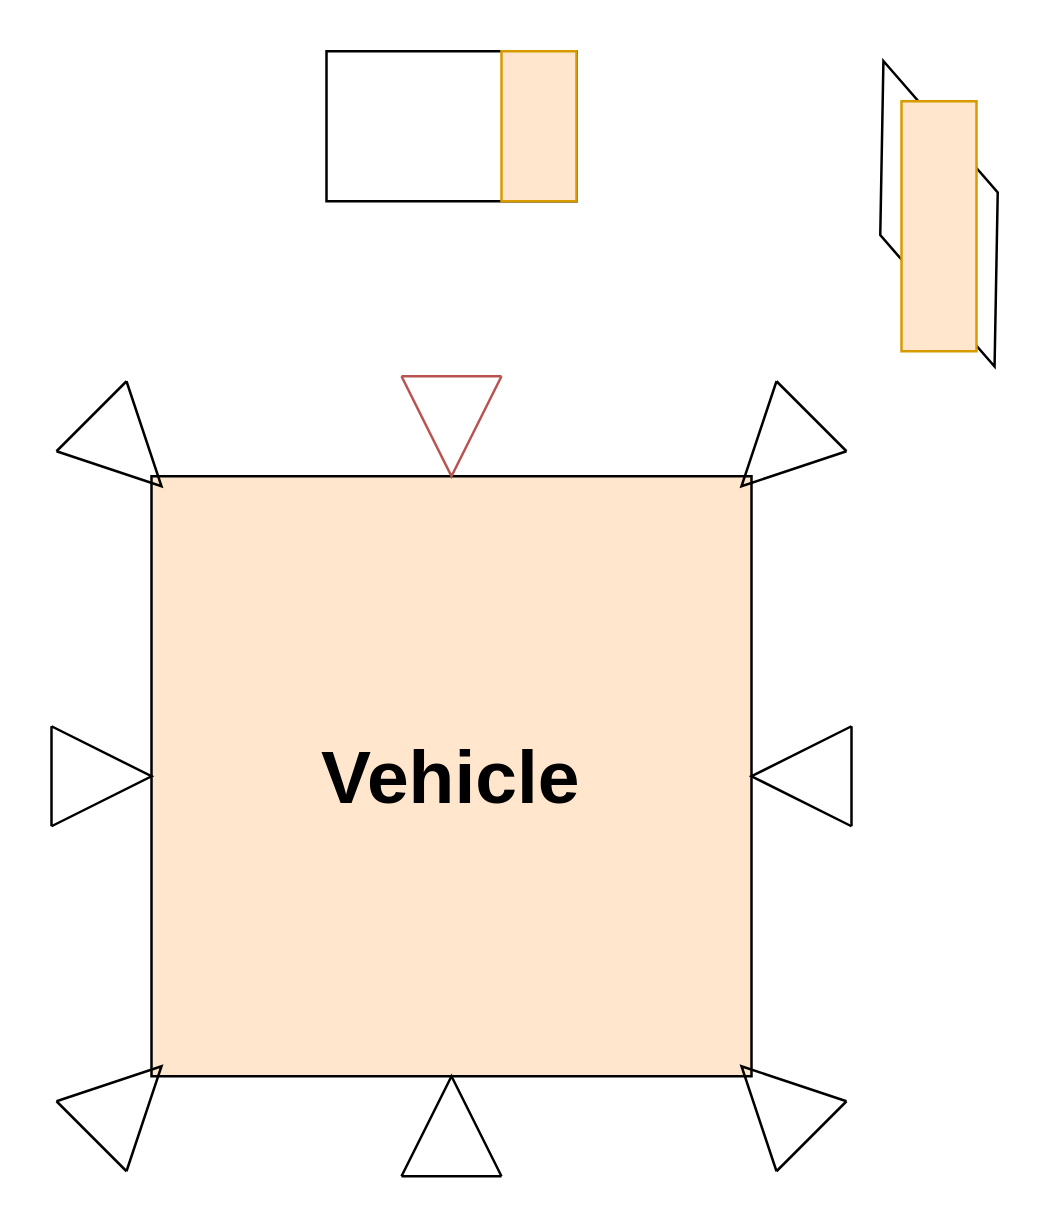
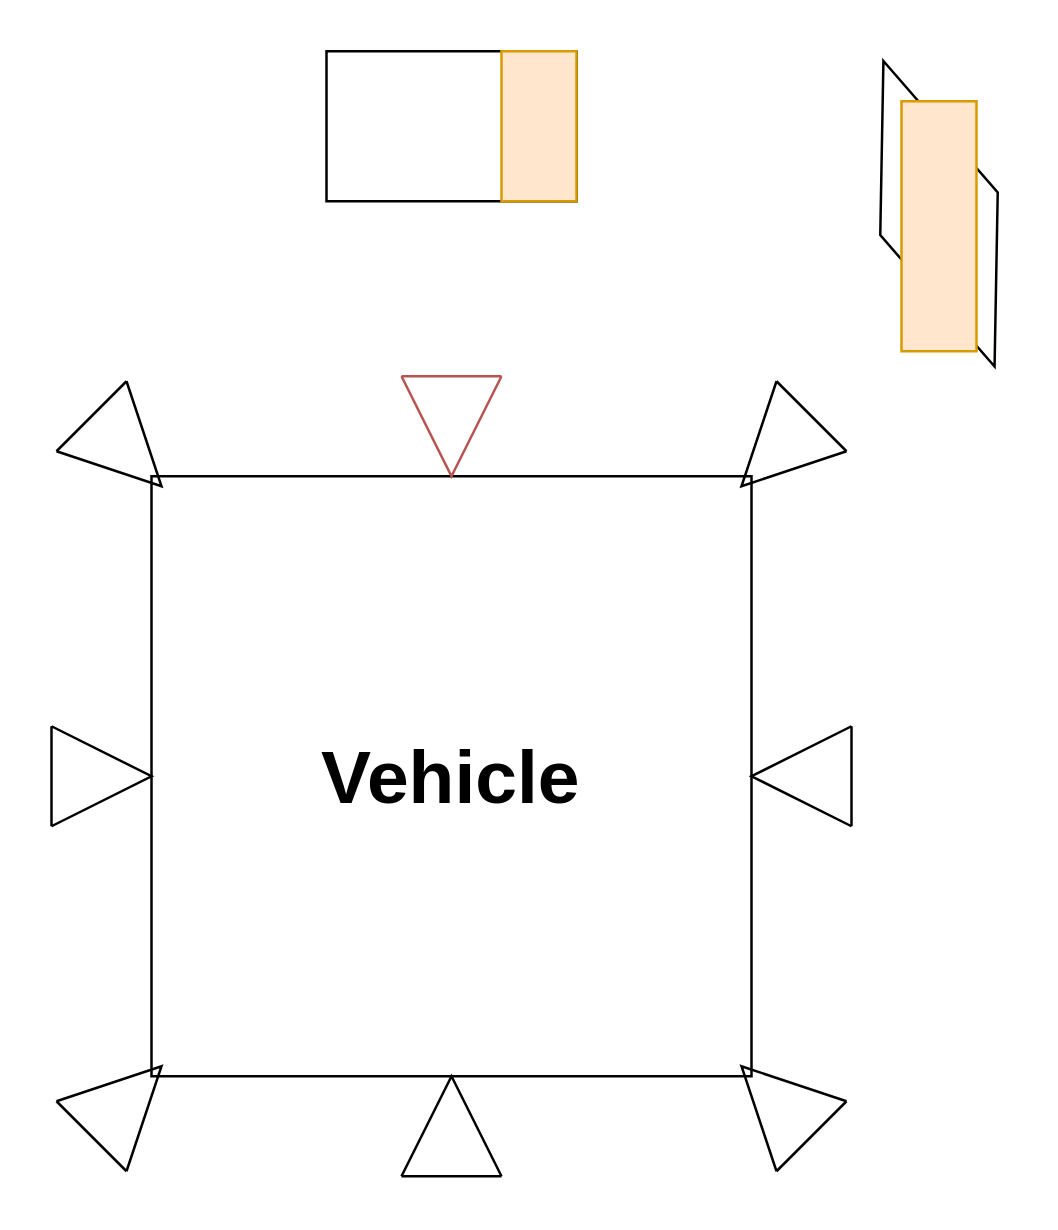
(451, 776) -> (451, 776)
